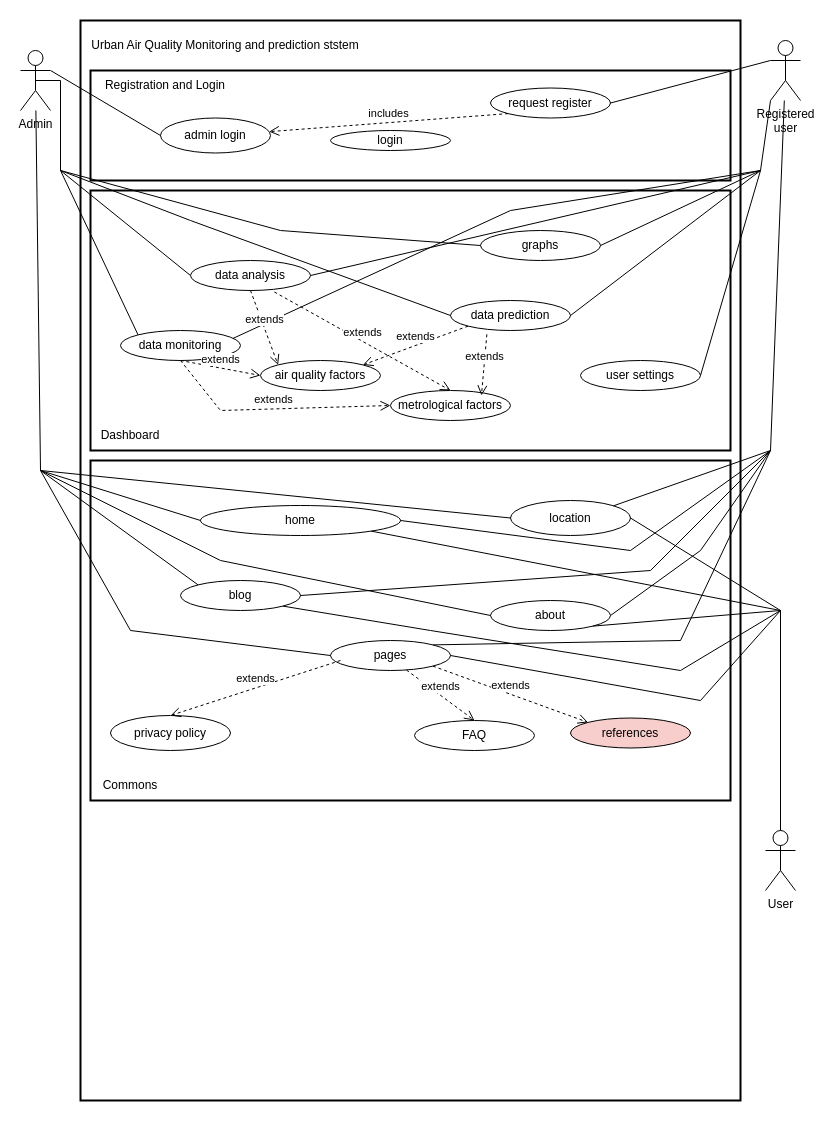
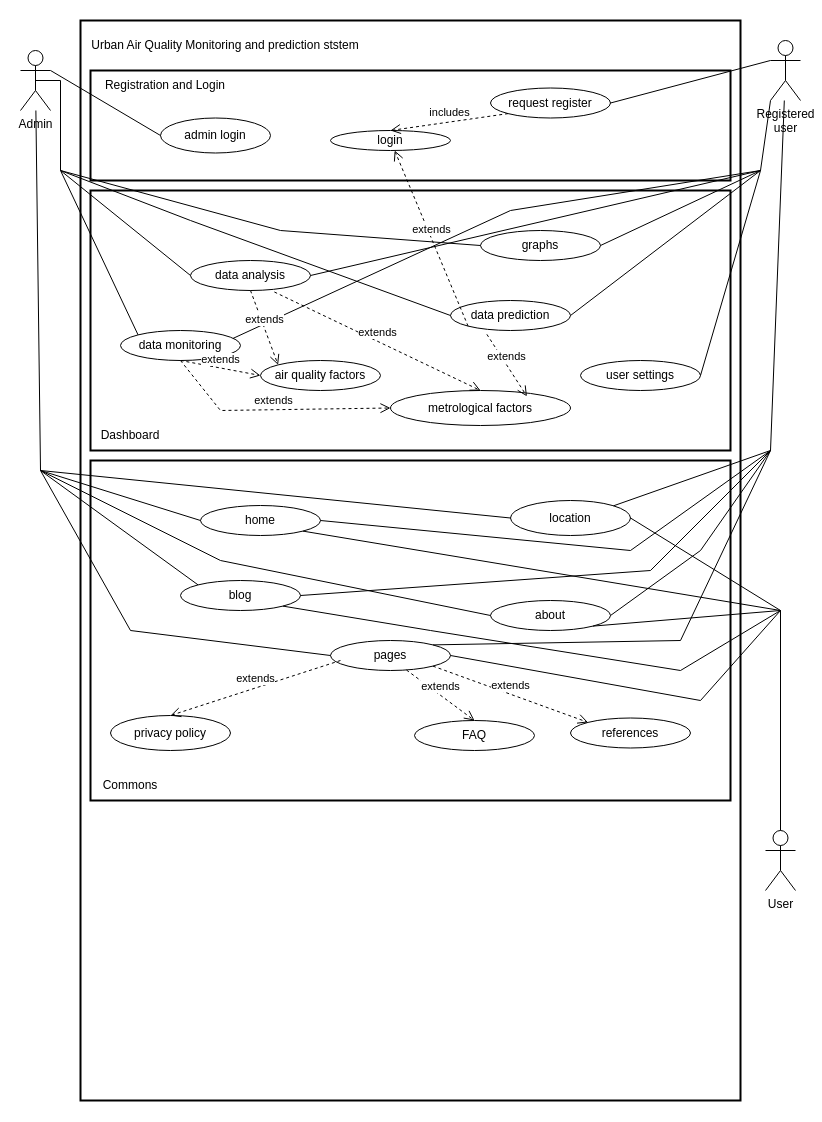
(384, 123) -> (445, 123)
(417, 345) -> (432, 239)
(451, 406) -> (481, 408)
(301, 521) -> (261, 521)
(631, 733) -> (631, 733)
